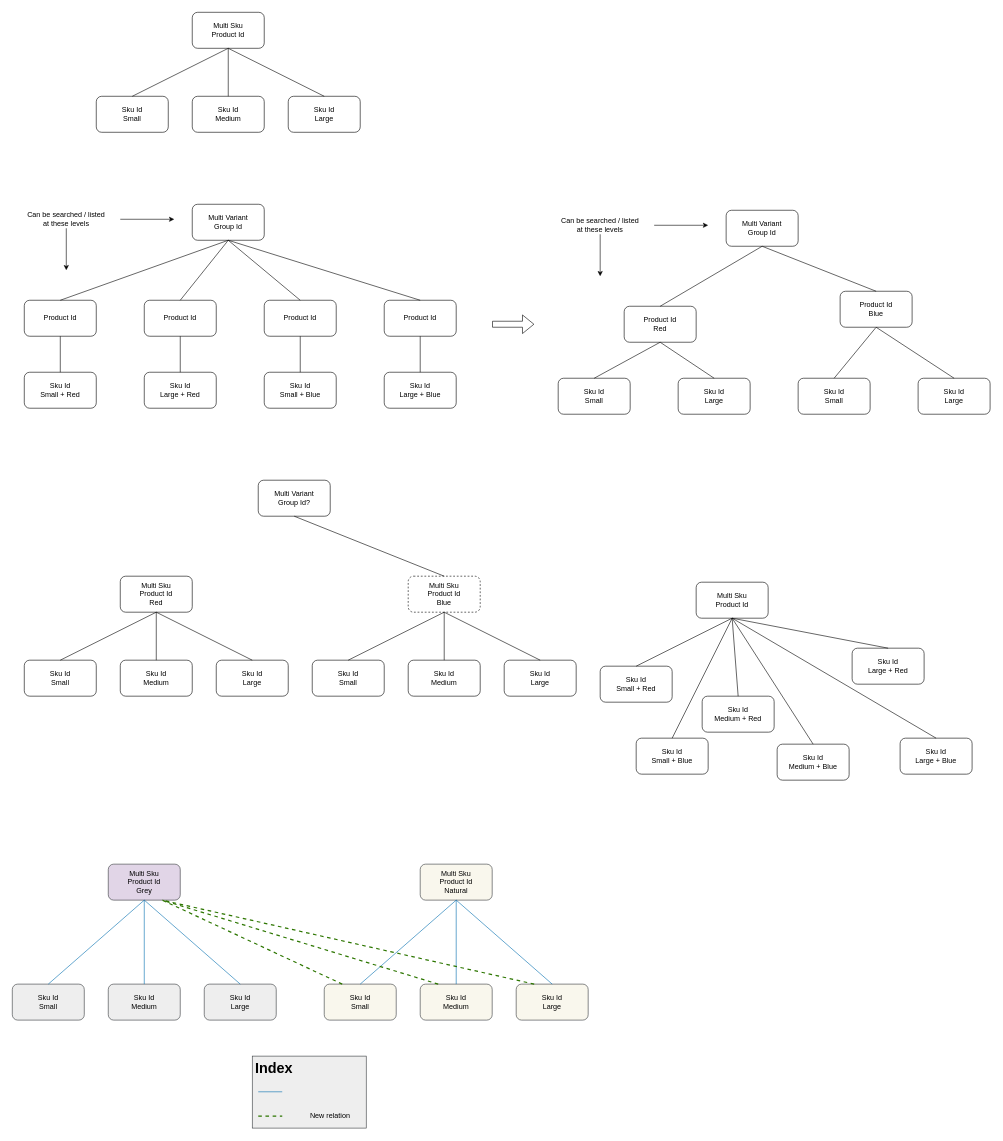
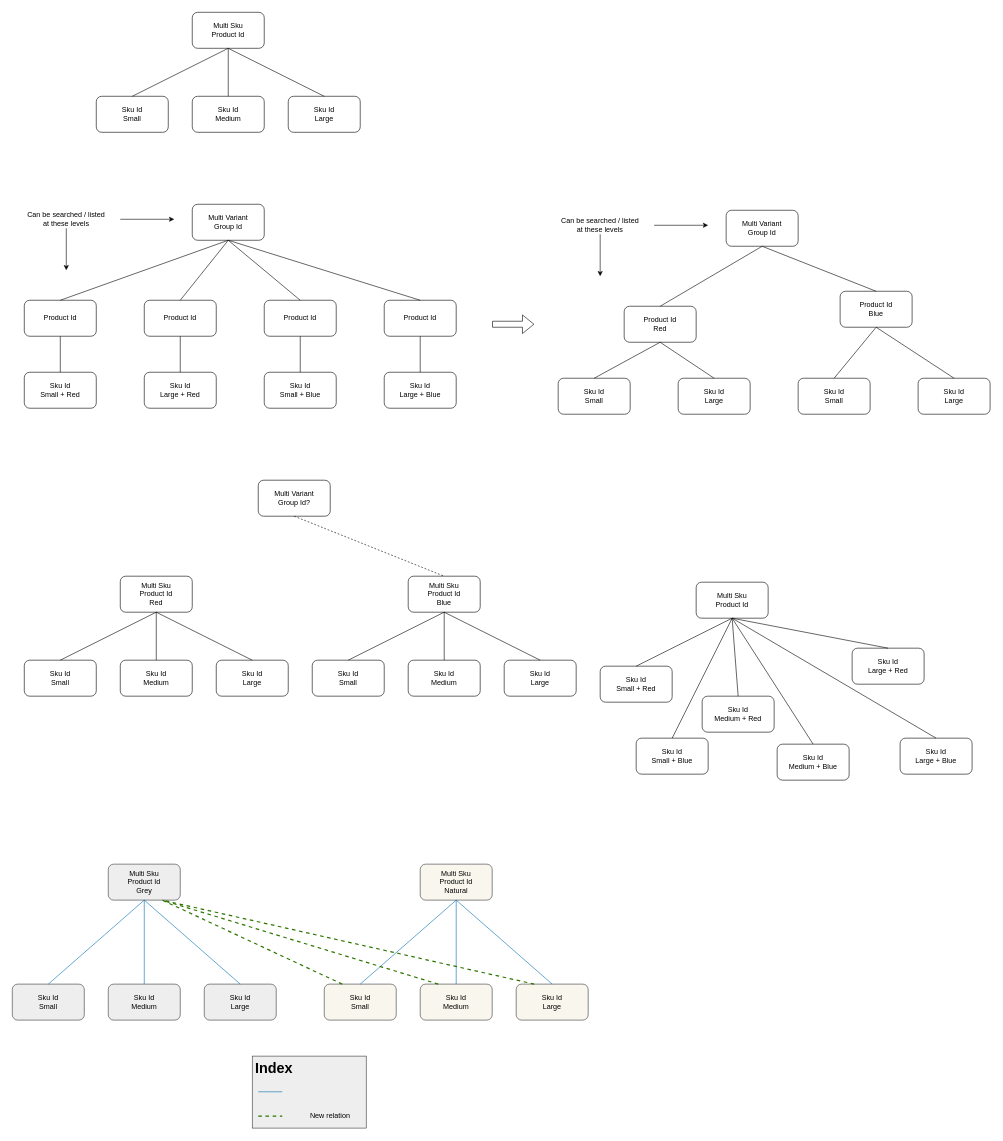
(369, 546) -> (369, 546)
(444, 594) -> (444, 594)
(144, 882) -> (144, 882)
